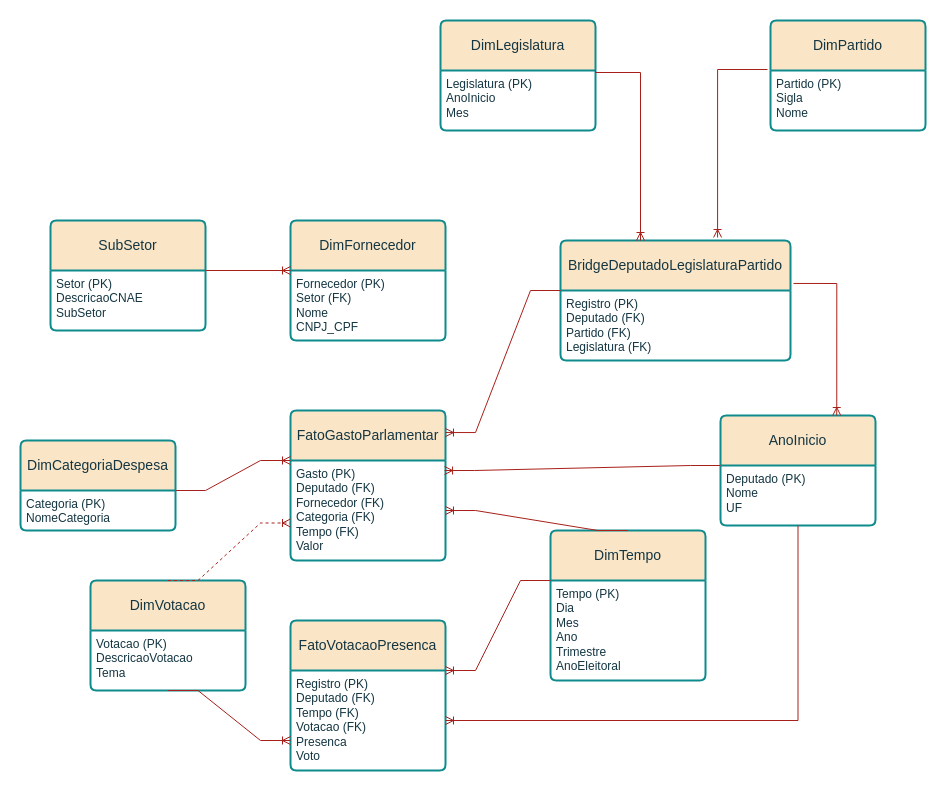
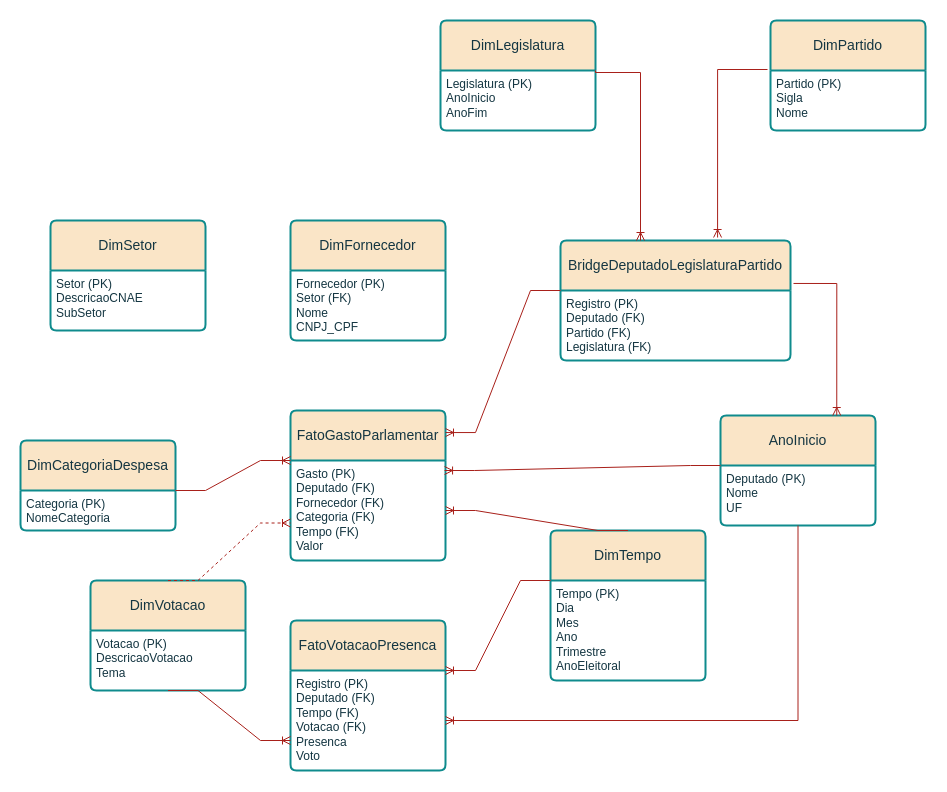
(496, 99) -> (496, 99)
(128, 246) -> (128, 246)
(248, 271) -> none
